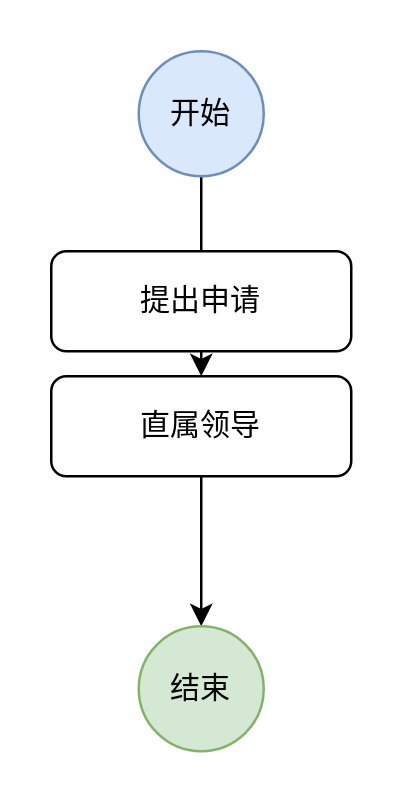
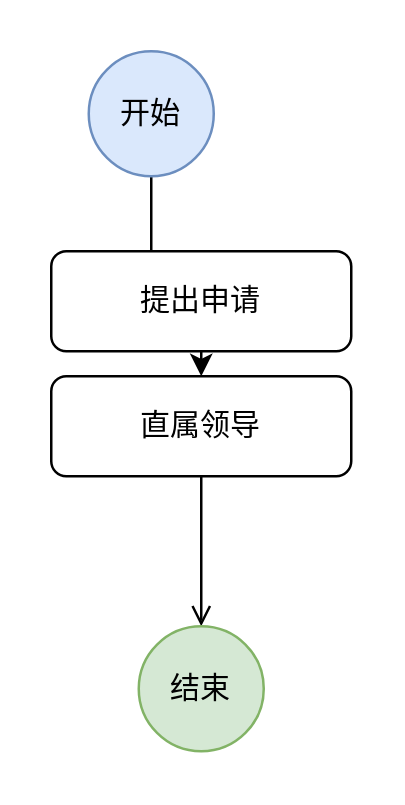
(201, 114) -> (151, 114)
(201, 608) -> (201, 612)
